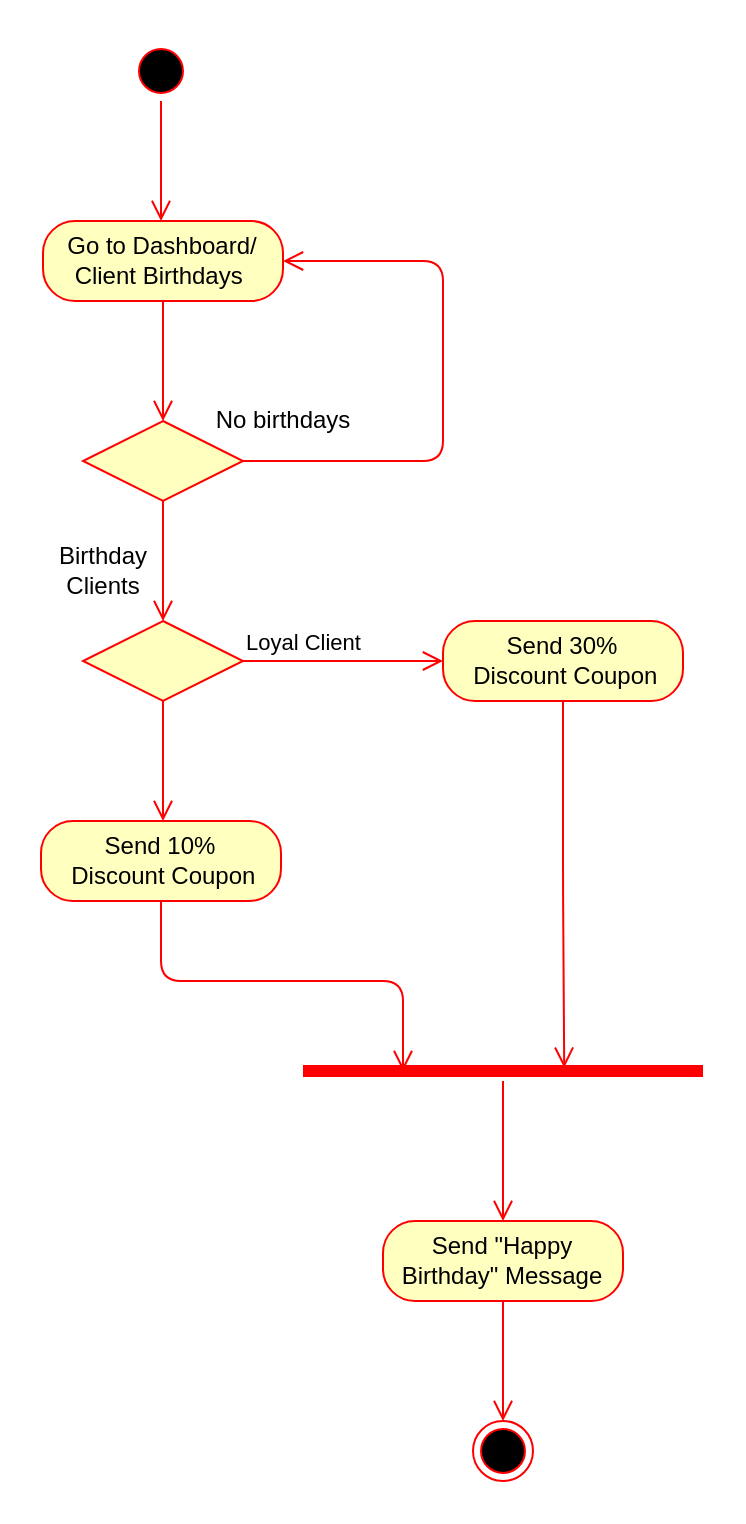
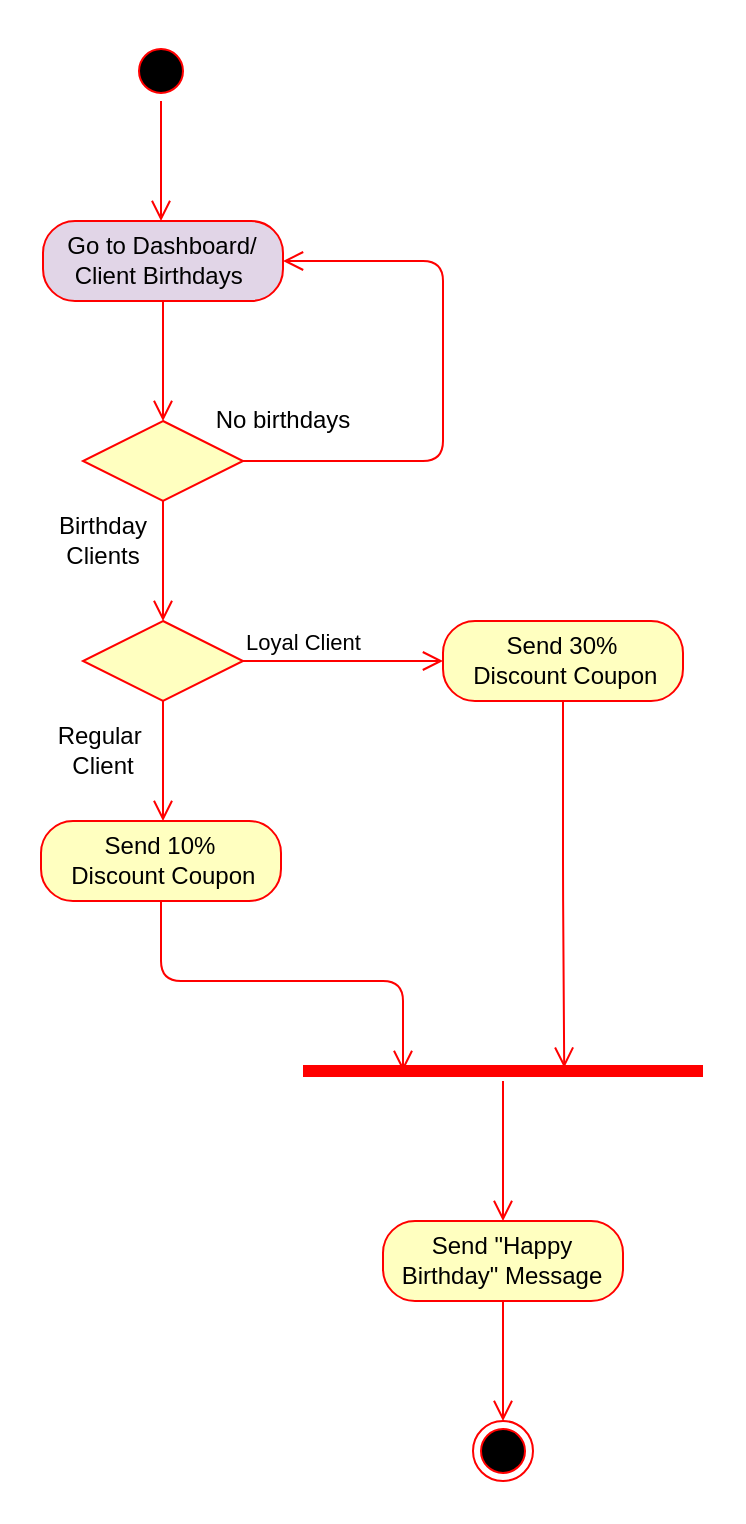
(163, 261) -> (163, 261)
(103, 571) -> (103, 541)
none -> (103, 751)
